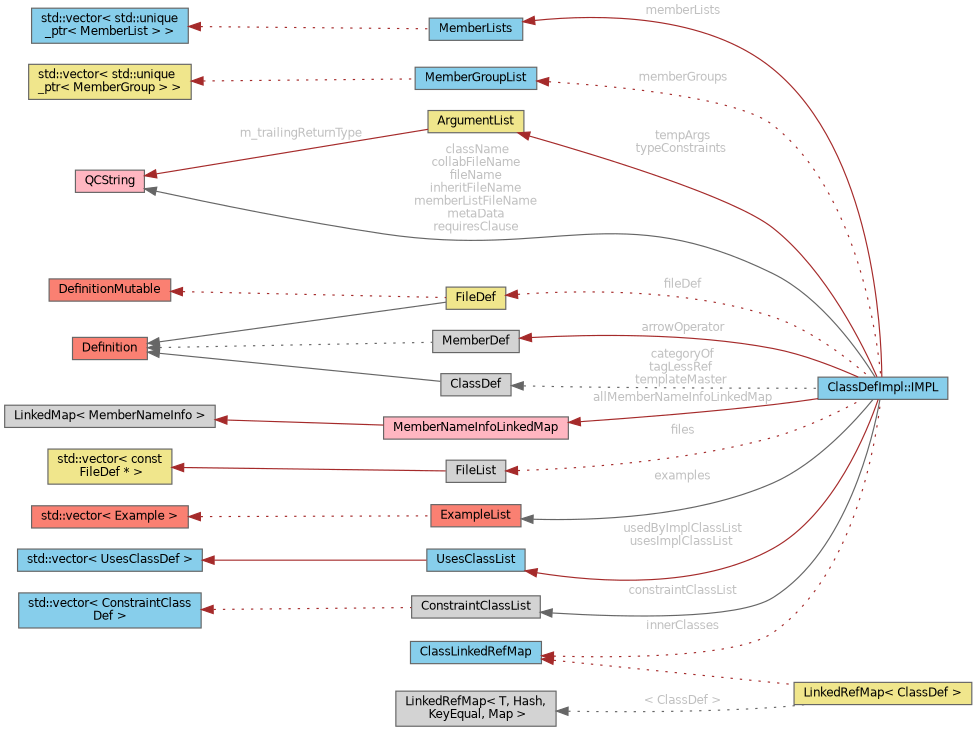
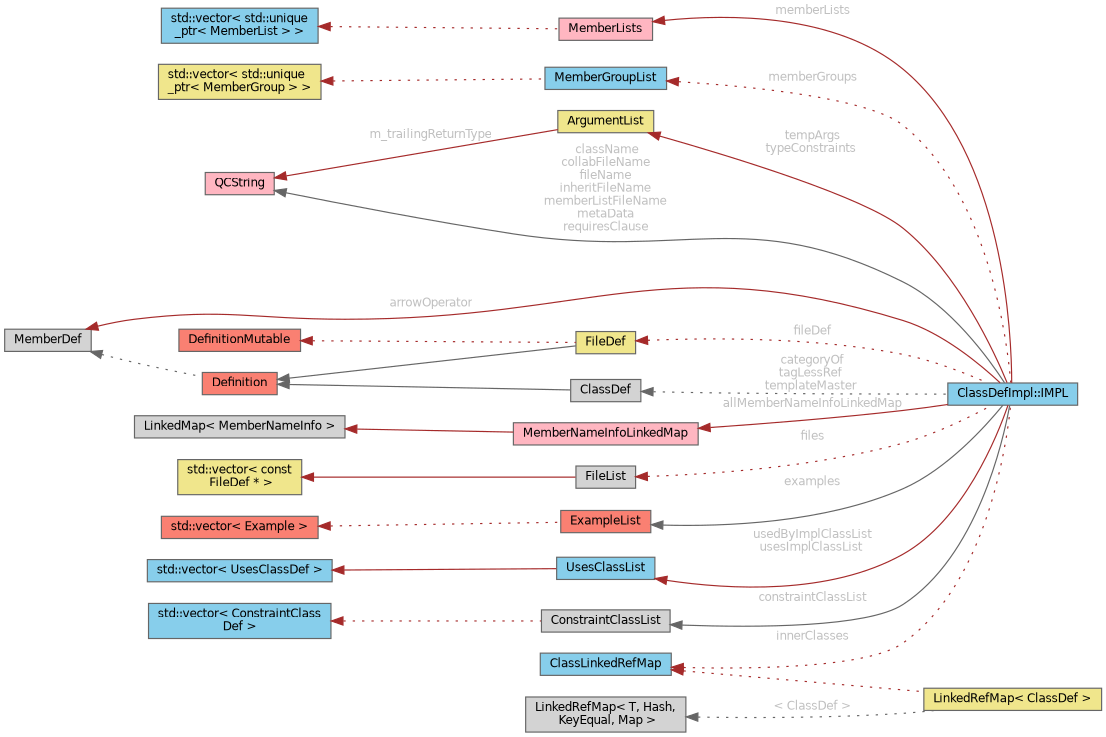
(476, 29) -> (606, 29)
(296, 345) -> (152, 366)
